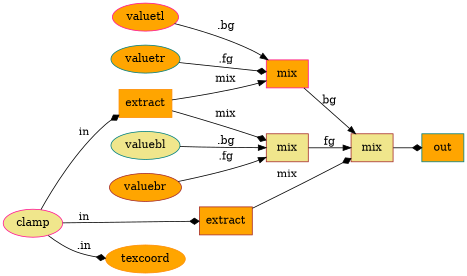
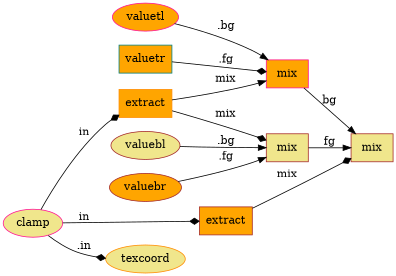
(145, 59) -> (145, 59)
(145, 145) -> (145, 145)
(443, 148) -> none
(145, 259) -> (145, 259)
